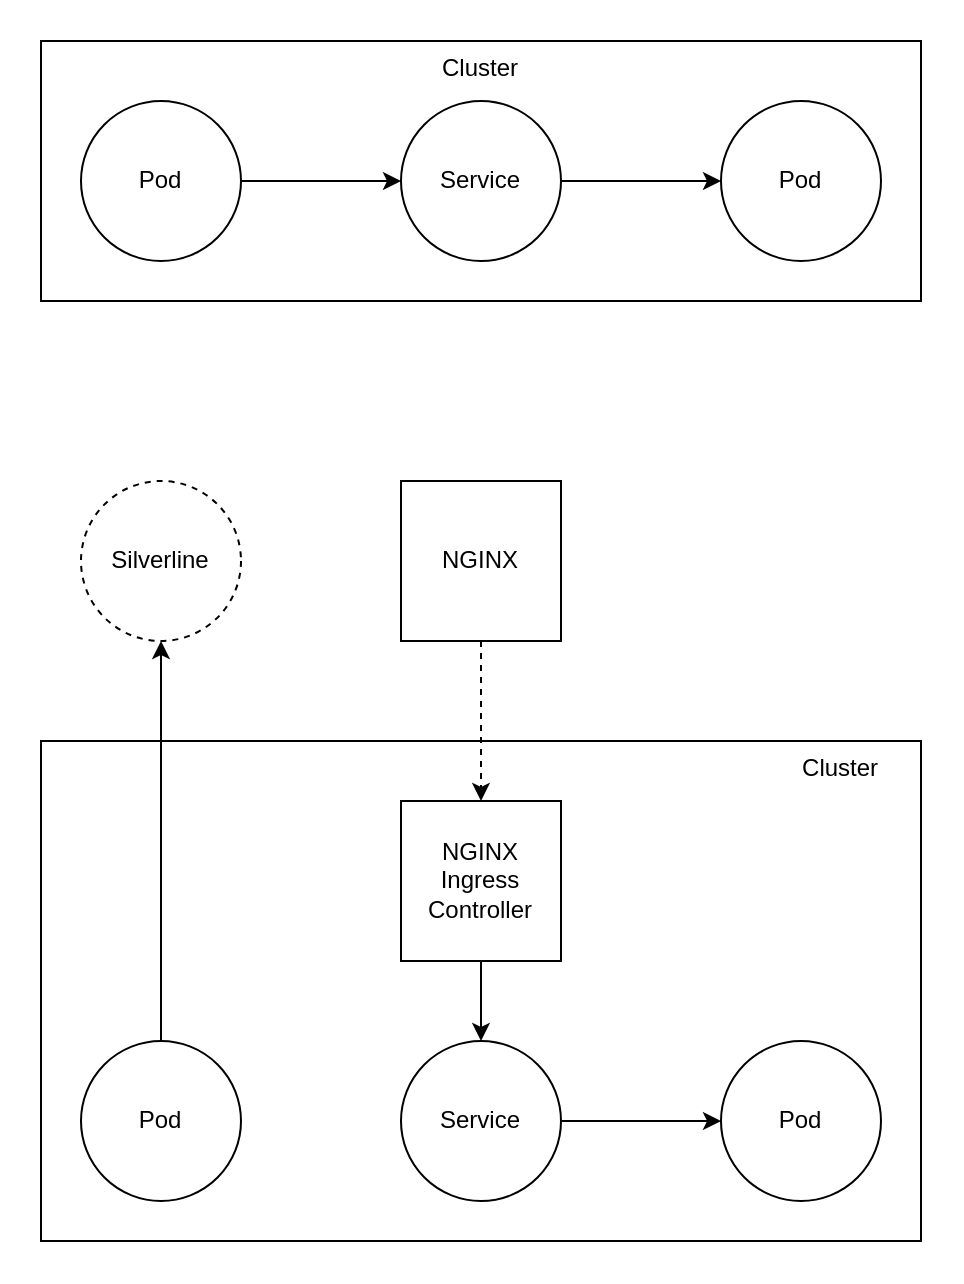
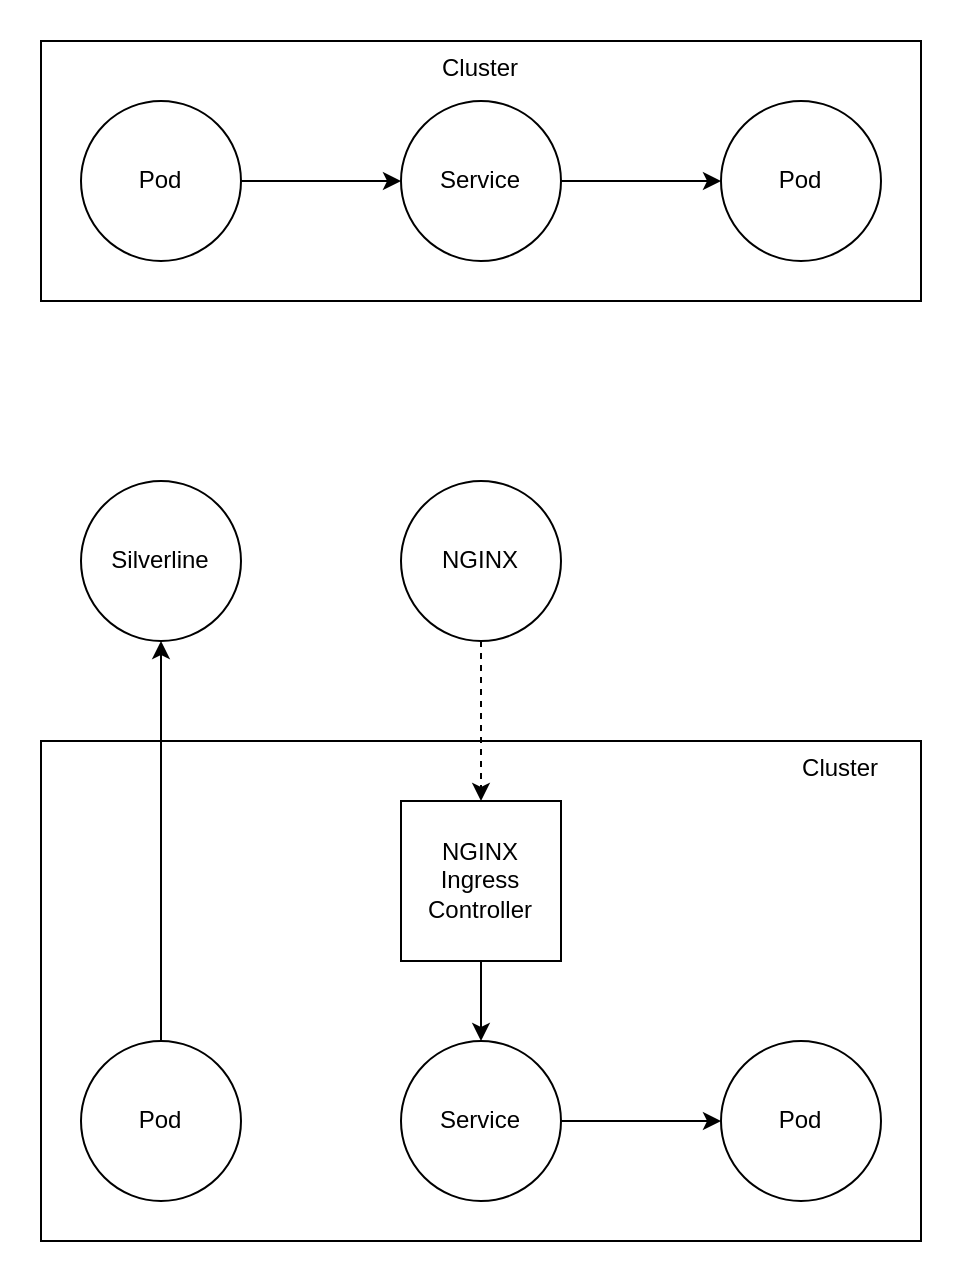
(161, 561) -> (161, 561)
(481, 561) -> (481, 561)
